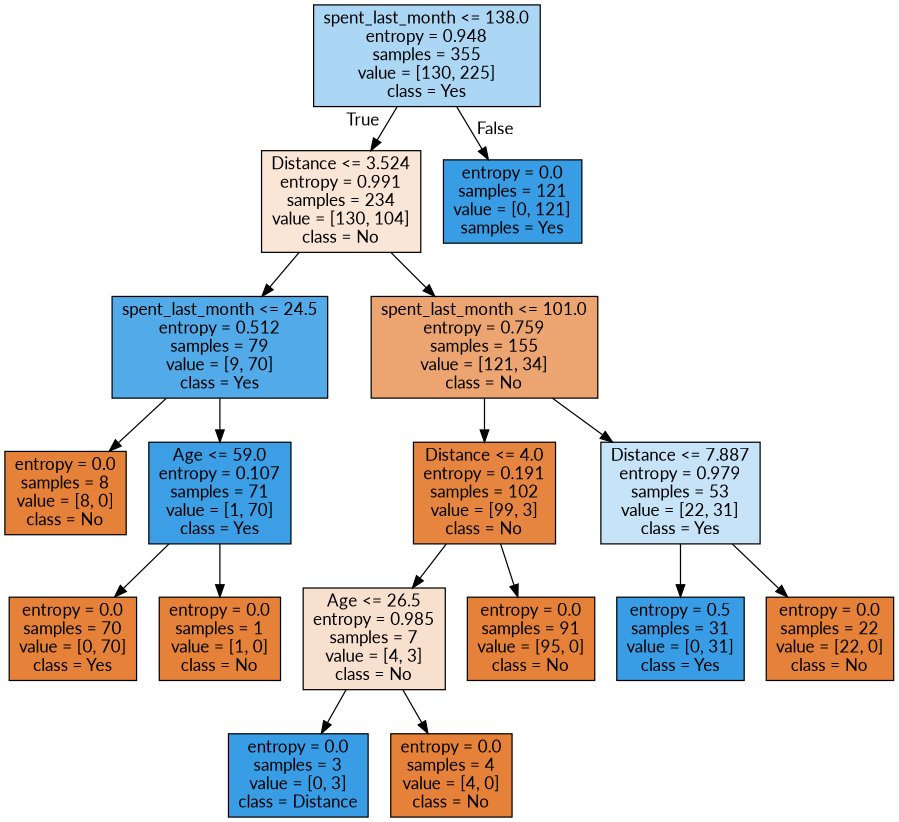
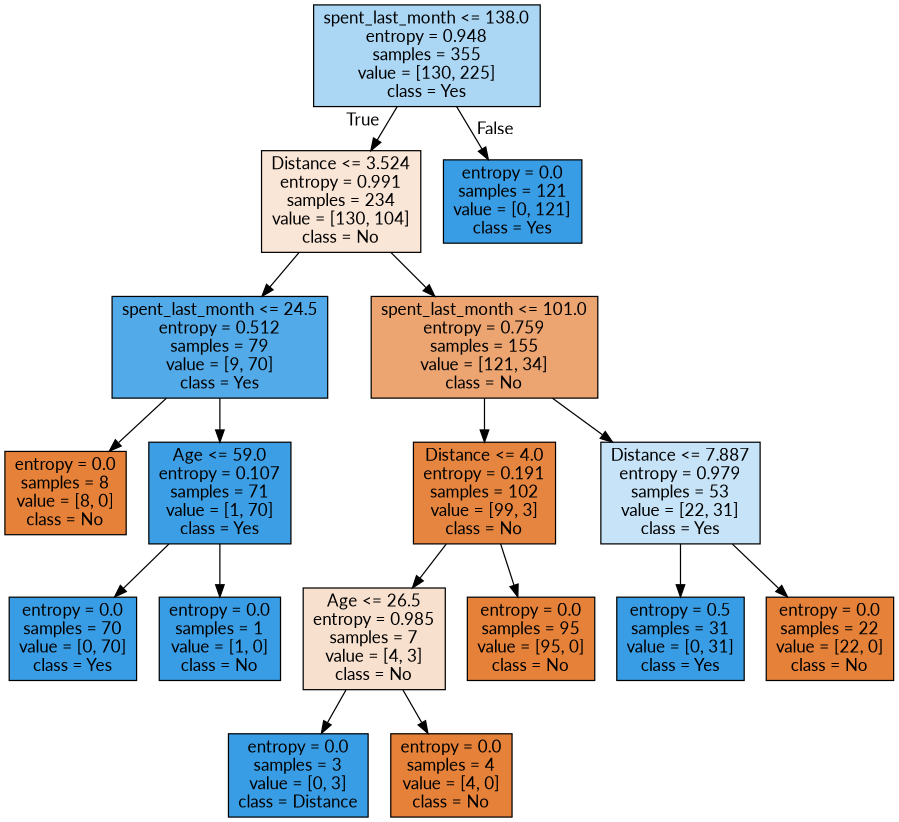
(513, 202) -> (513, 202)
(73, 639) -> (73, 639)
(220, 639) -> (220, 639)
(531, 639) -> (531, 639)
